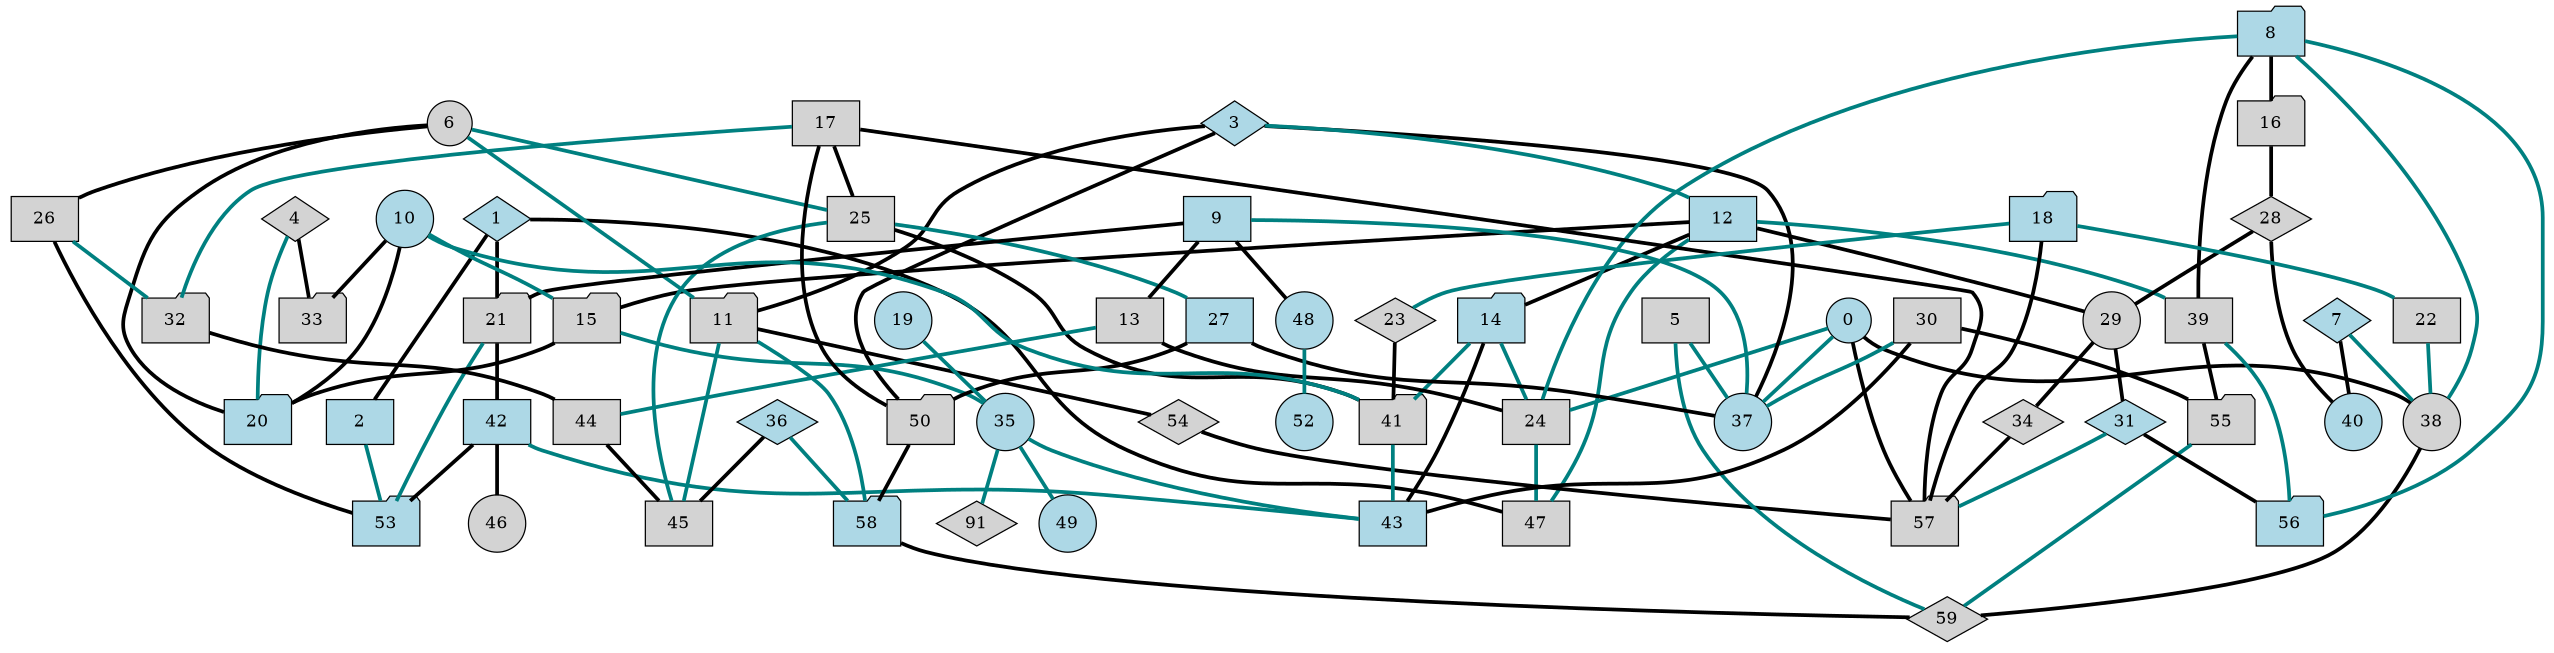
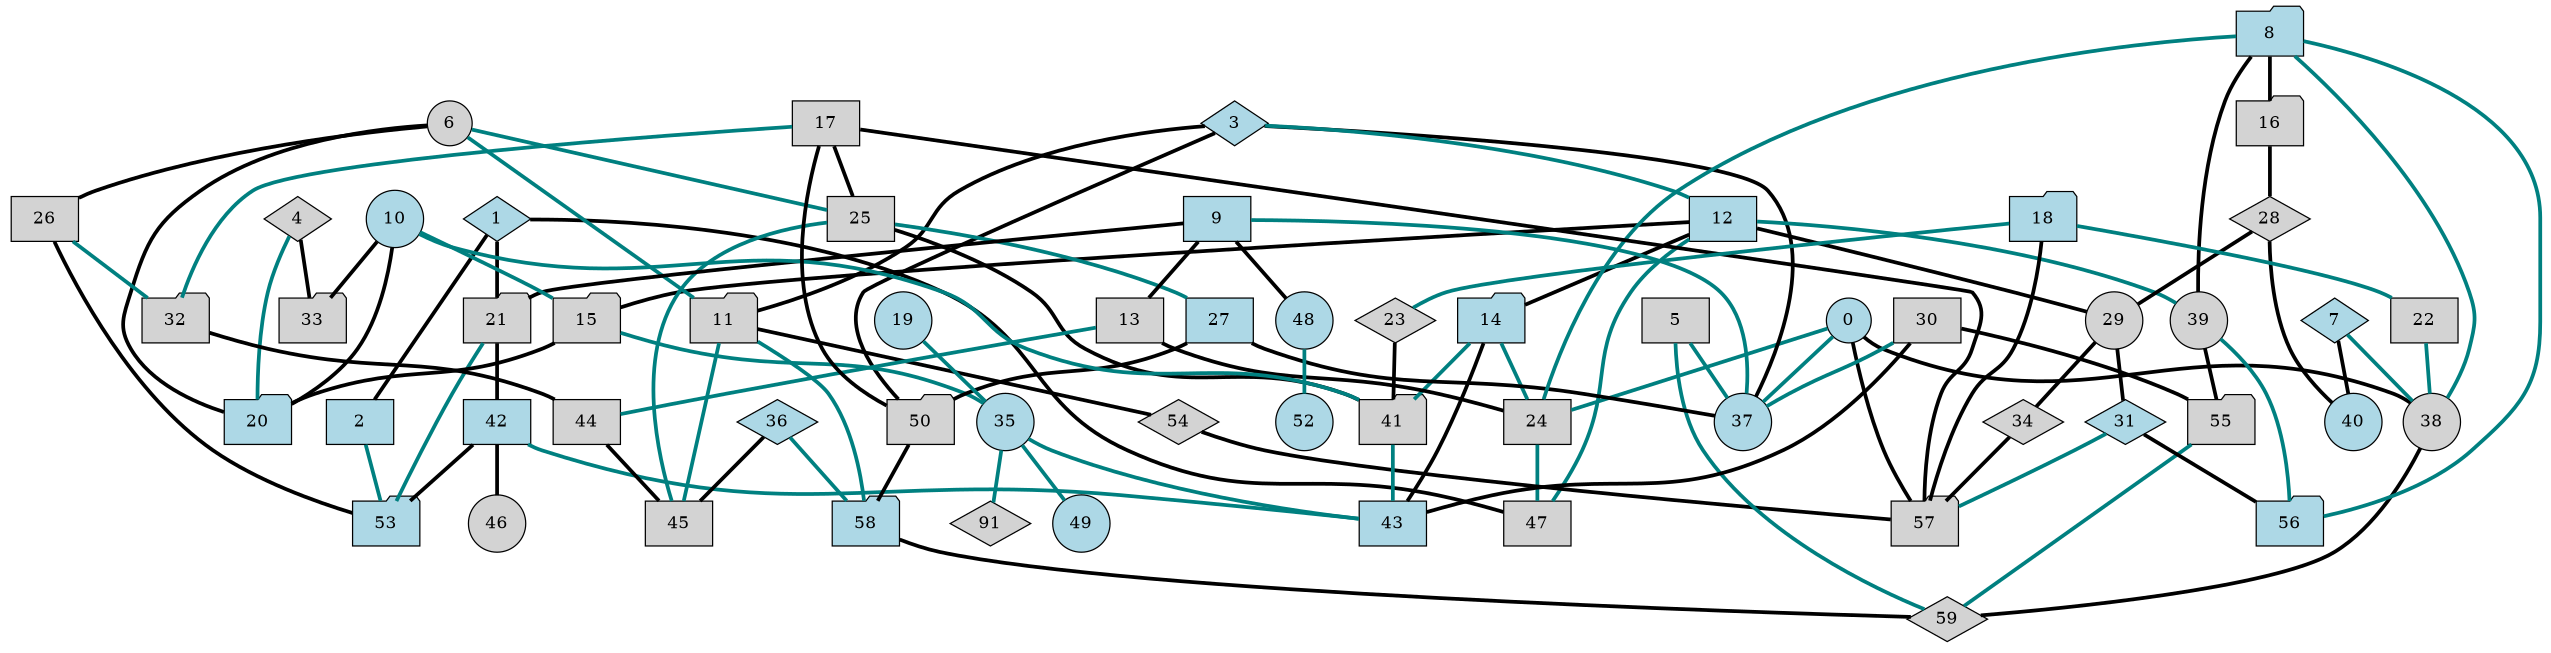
(2199, 320) -> (2199, 320)
